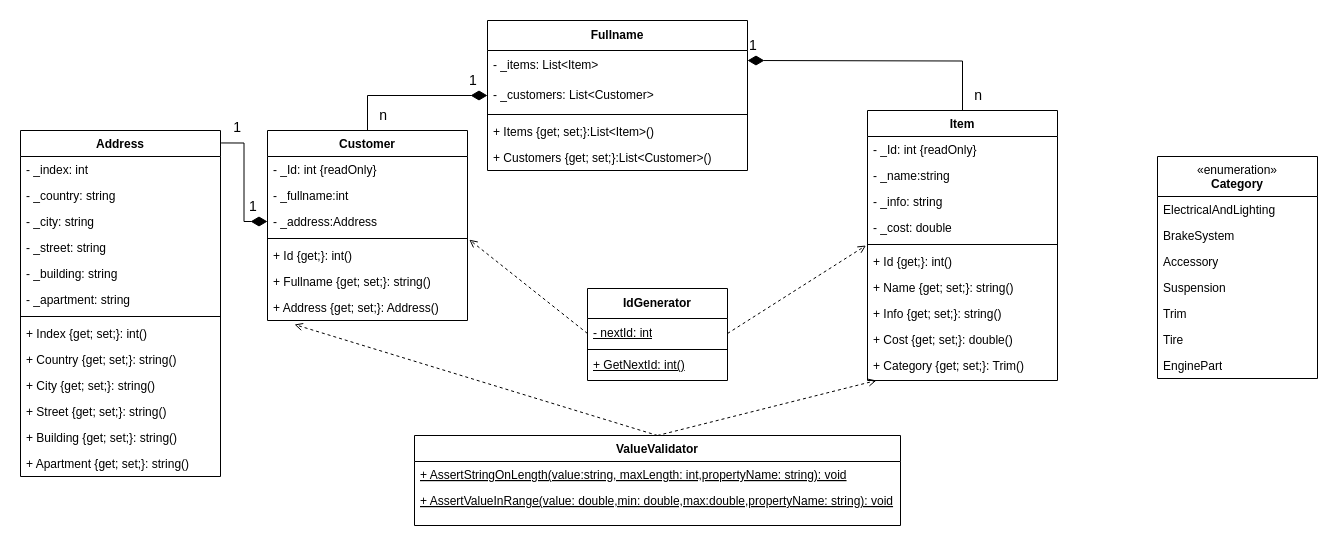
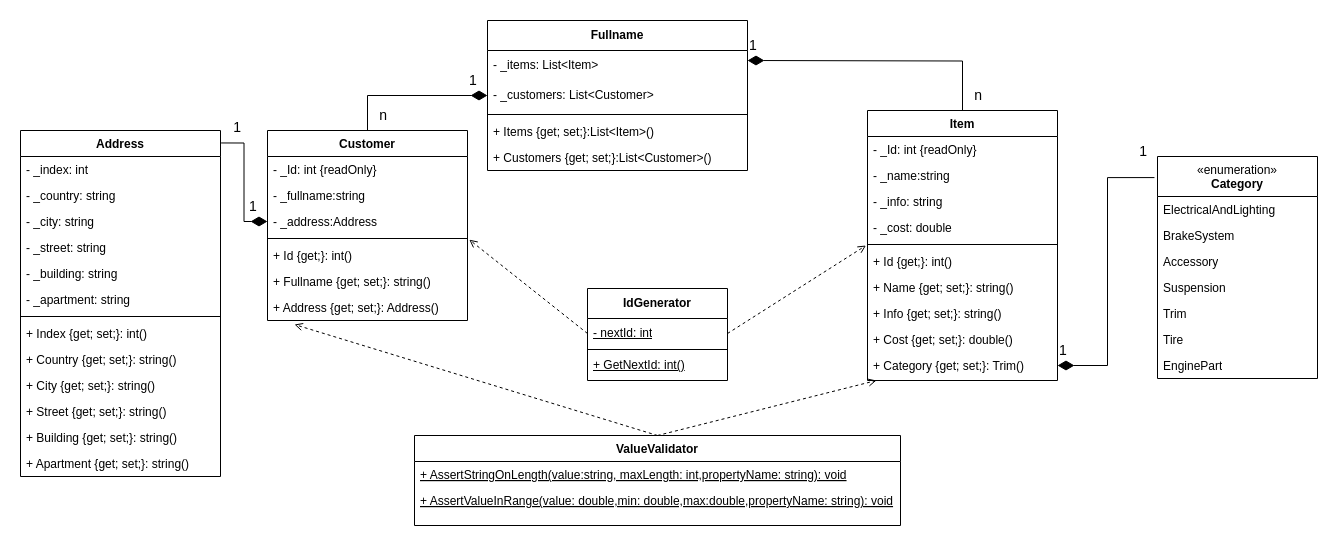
(316, 196) -> (326, 196)
none -> (1108, 266)
